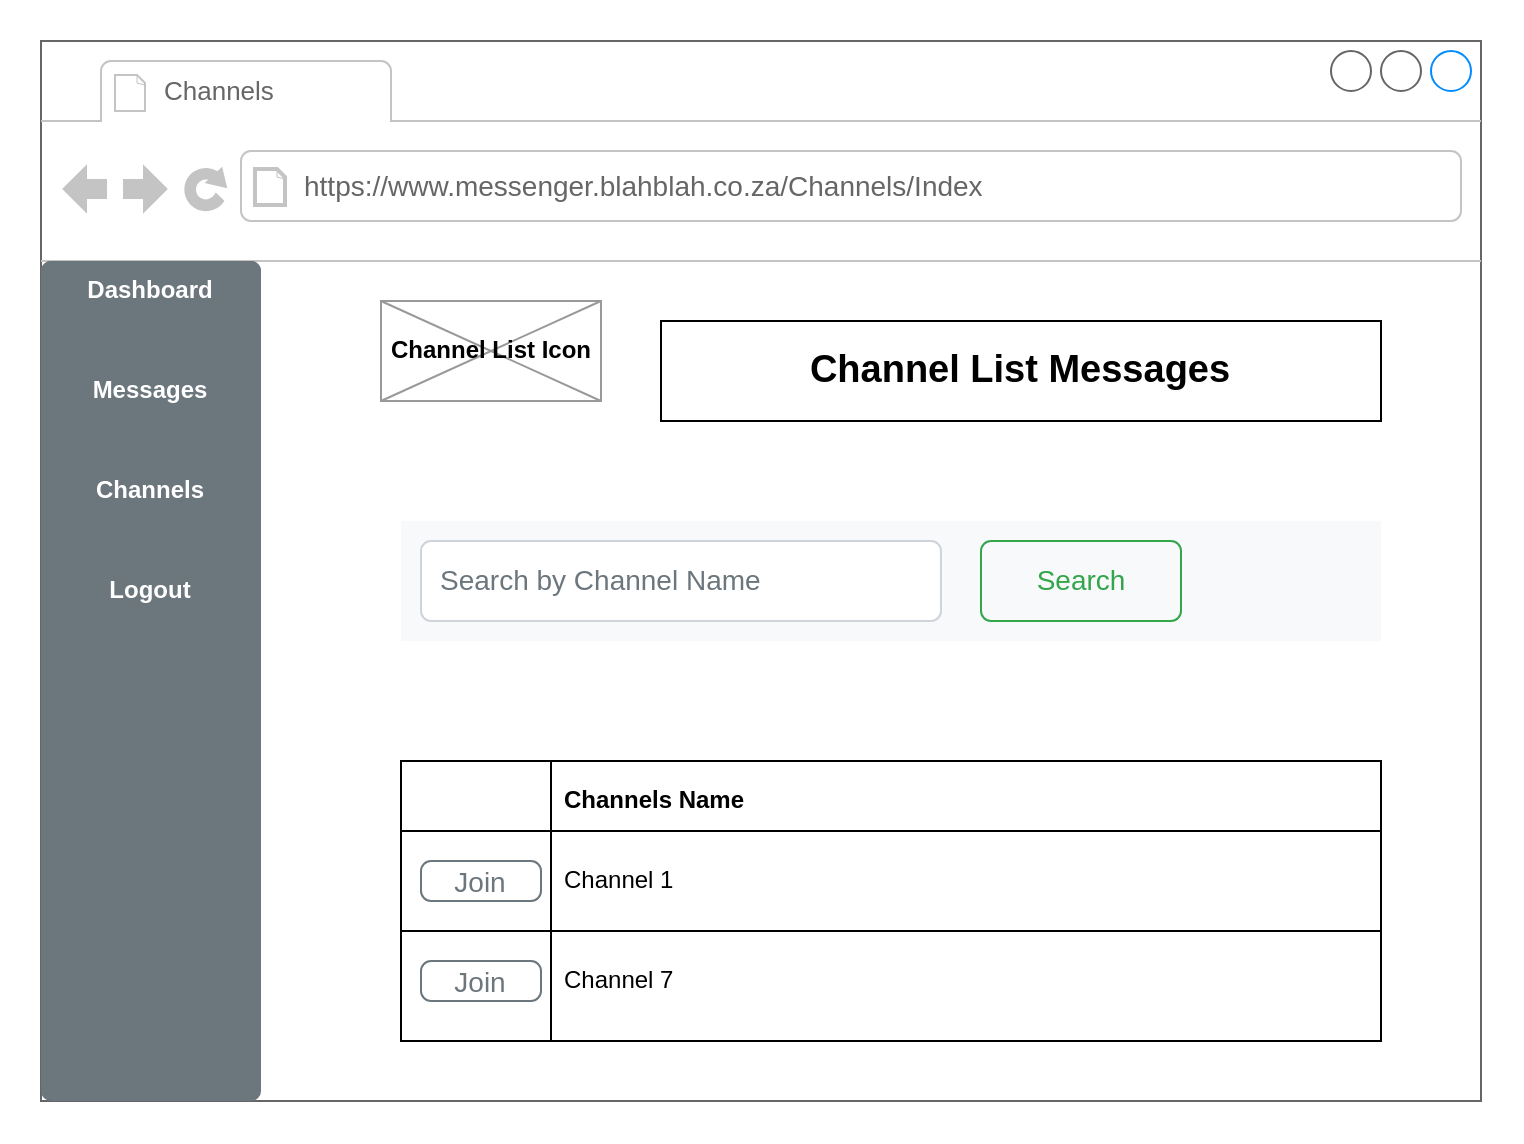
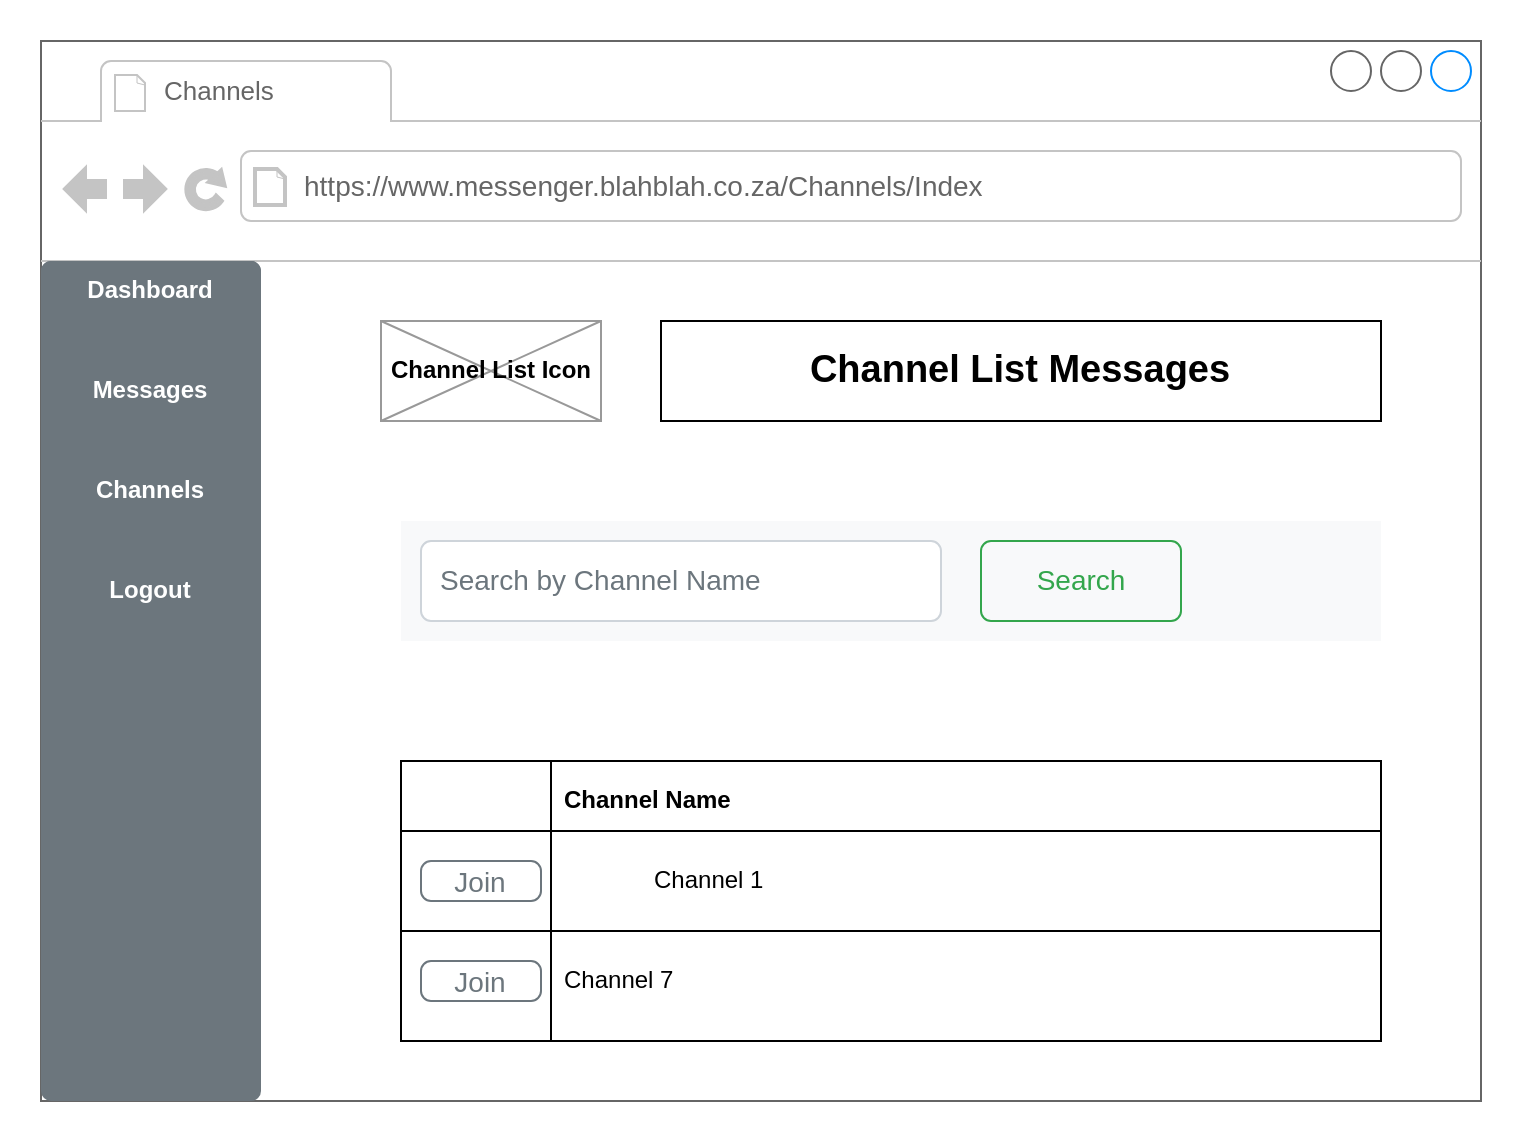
(491, 351) -> (491, 371)
(646, 801) -> (639, 801)
(751, 881) -> (841, 881)
